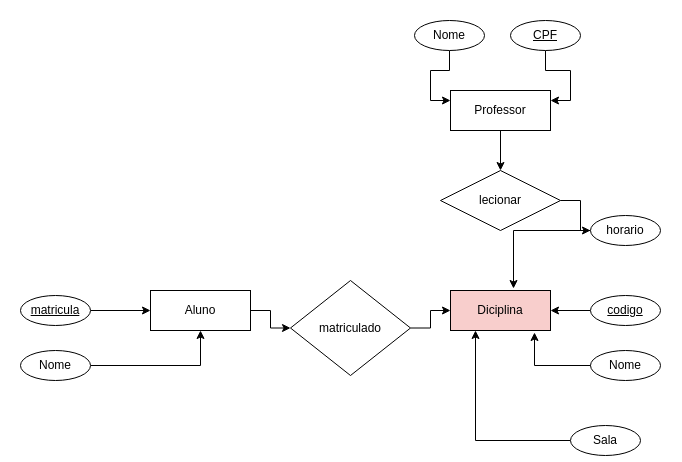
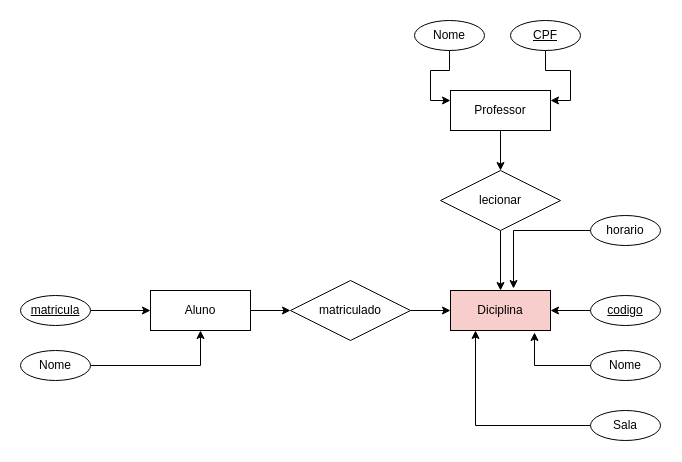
(581, 205) -> (501, 257)
(351, 328) -> (351, 311)
(606, 441) -> (626, 426)
